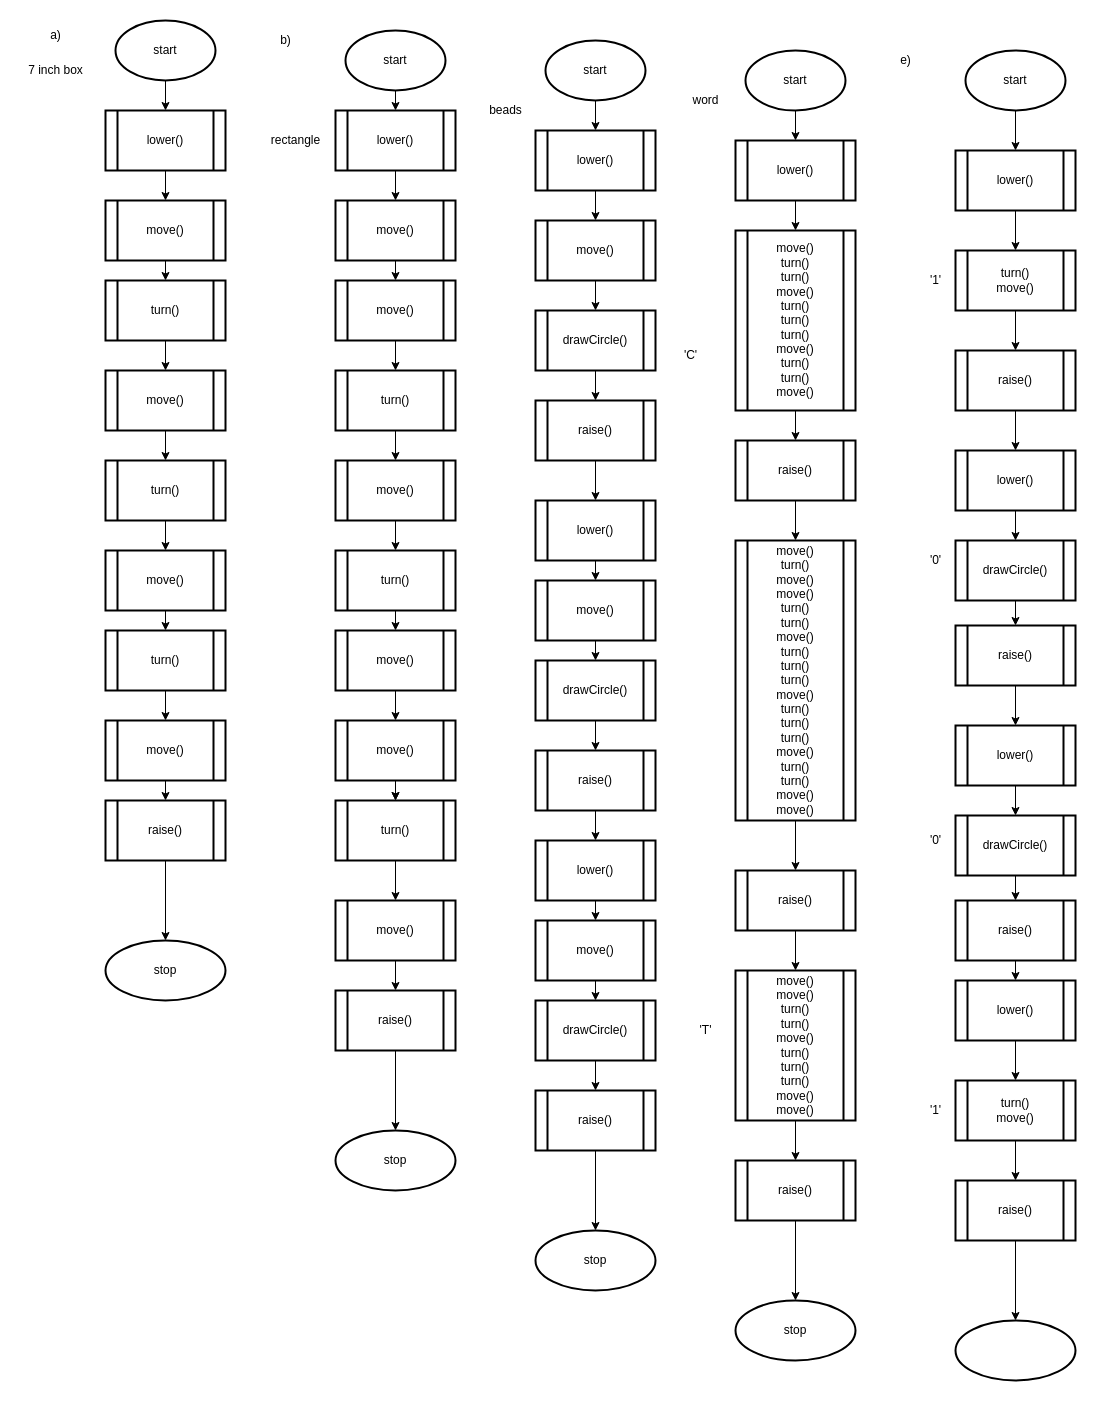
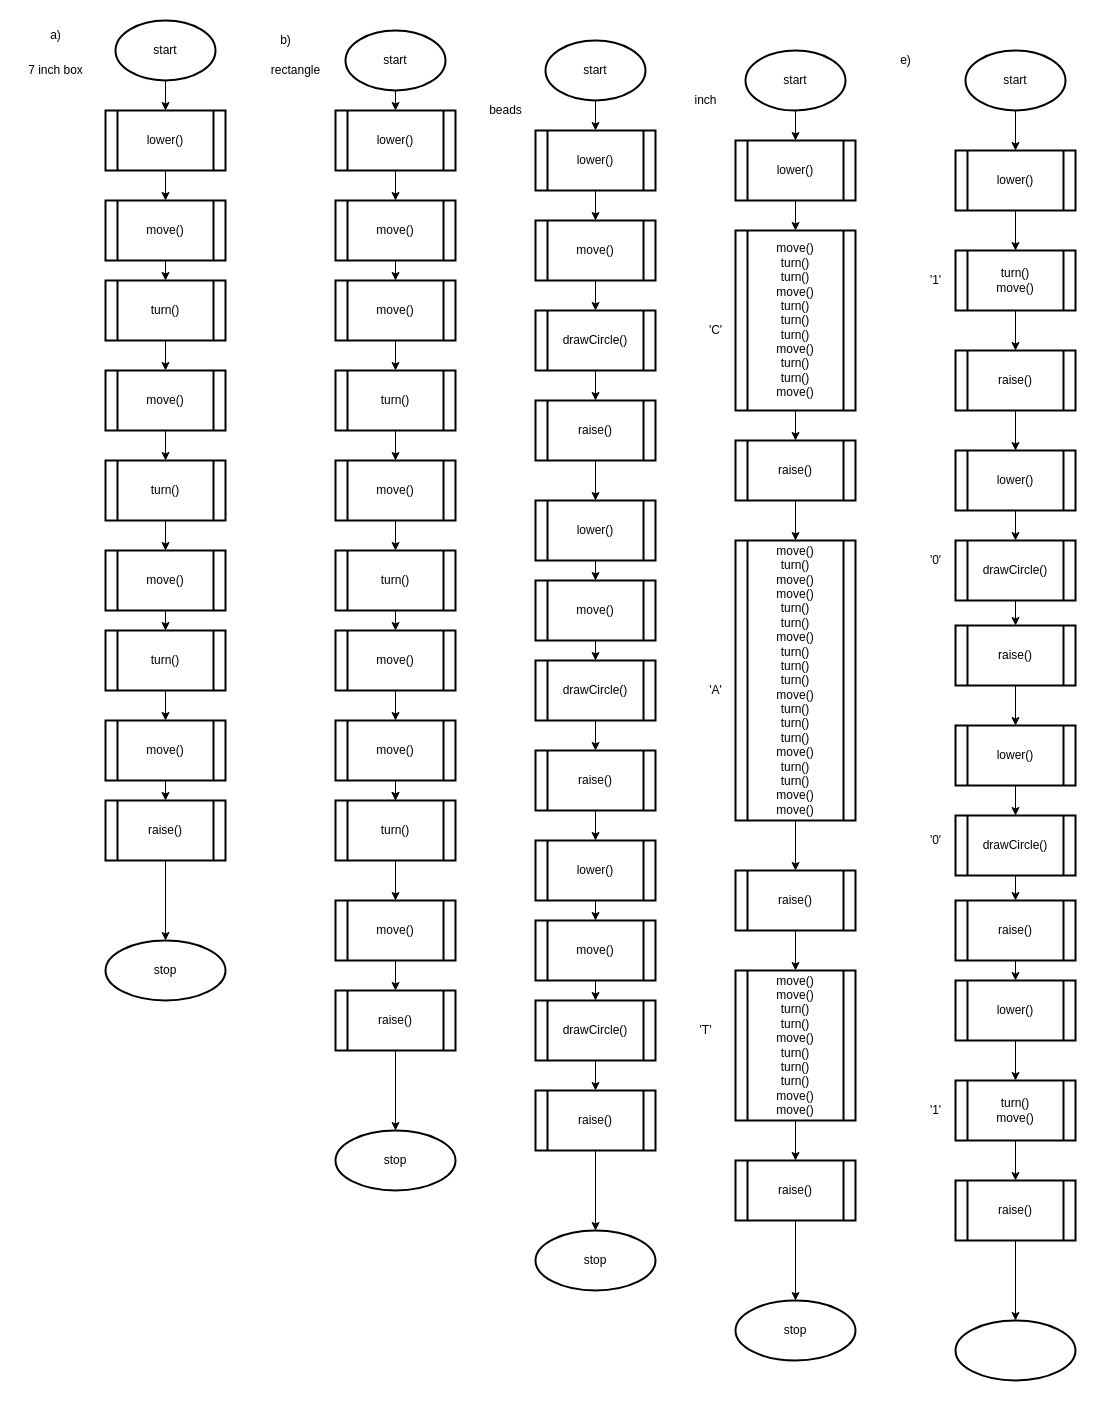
(706, 101) -> (706, 101)
(296, 141) -> (296, 71)
(691, 356) -> (716, 331)
none -> (716, 691)
